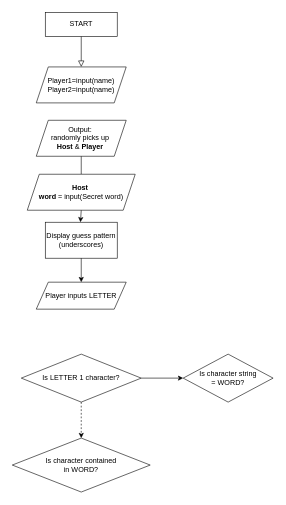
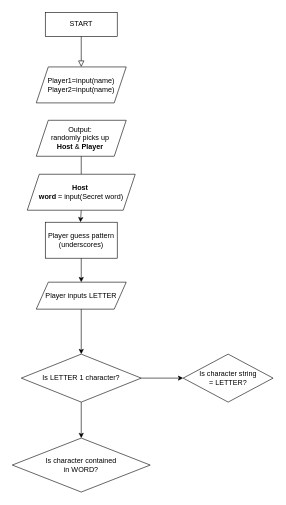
(81, 240) -> (81, 240)
none -> (81, 348)
(228, 378) -> (228, 378)
(81, 418) -> (81, 418)
